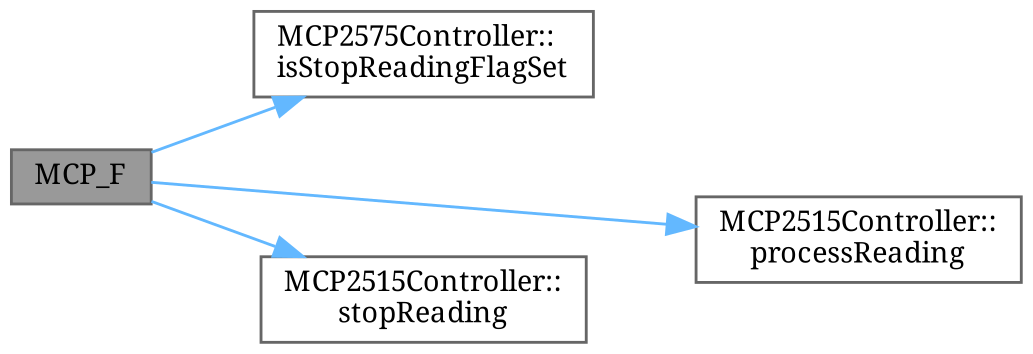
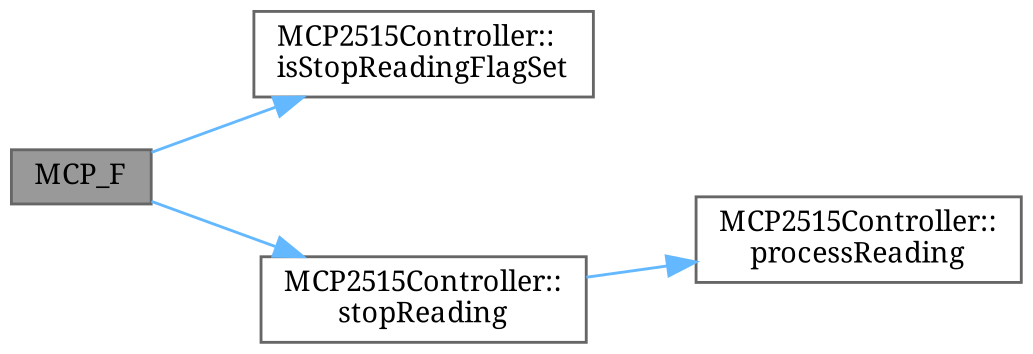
(424, 54) -> (424, 54)
(409, 203) -> (627, 272)
